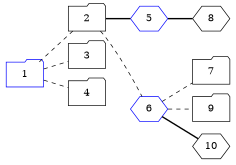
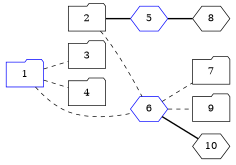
(56, 46) -> (80, 115)
